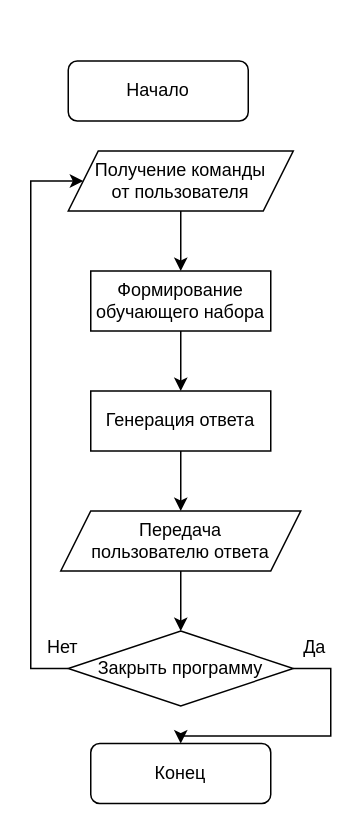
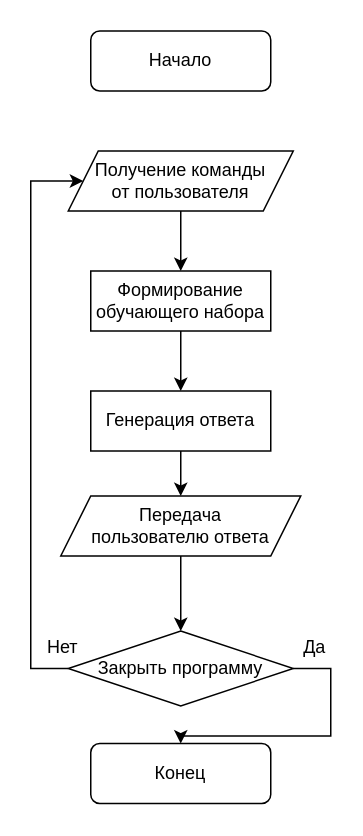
(158, 91) -> (181, 61)
(181, 541) -> (181, 526)
